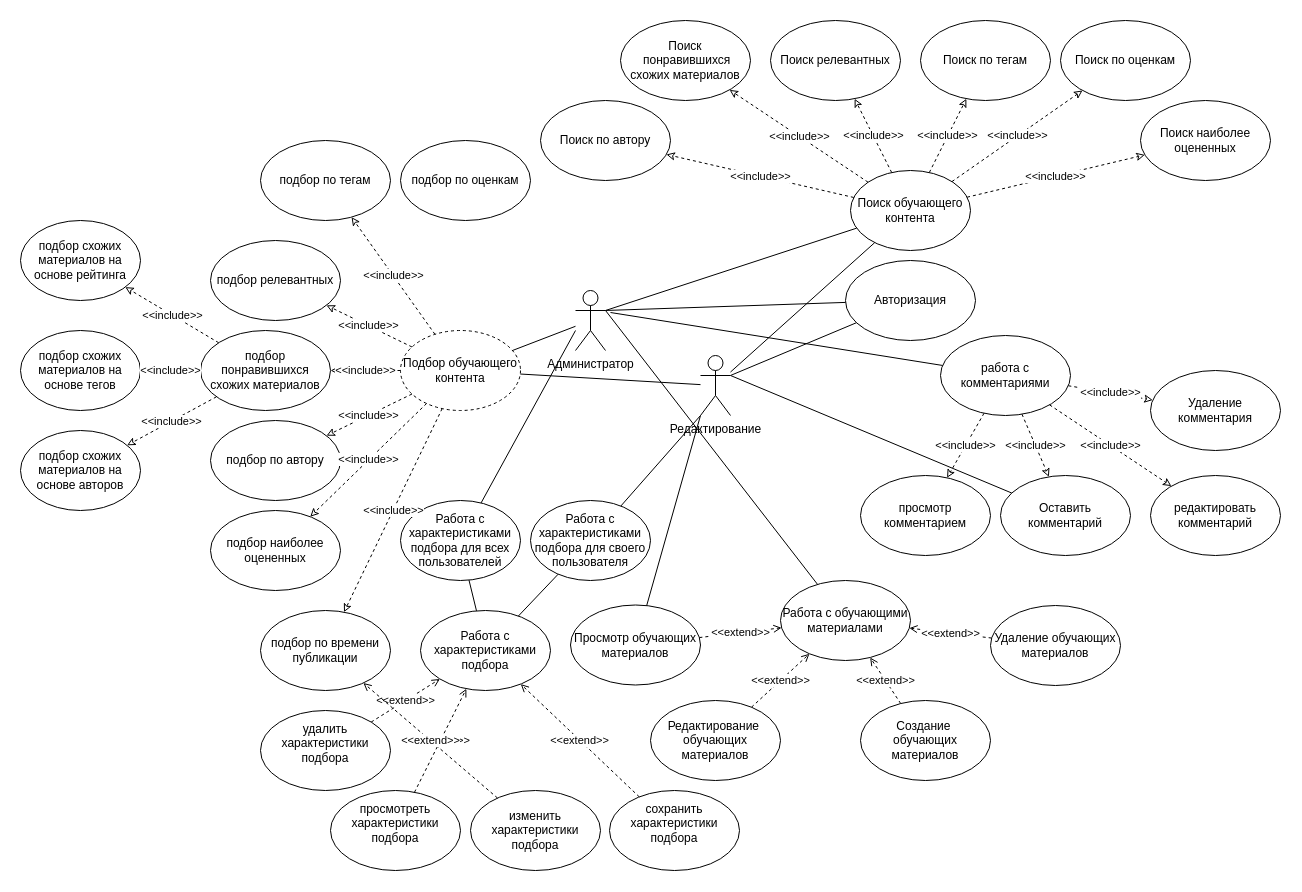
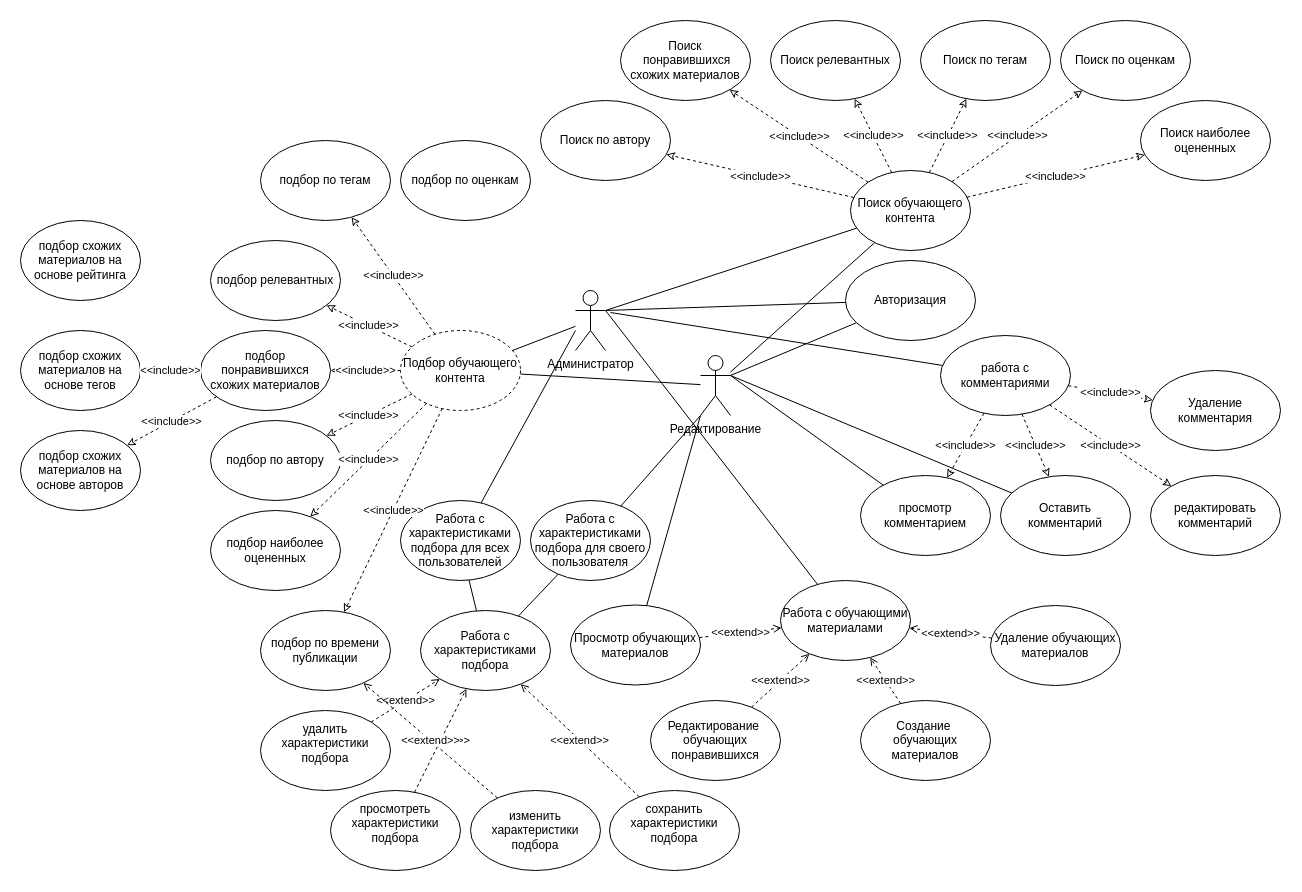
(175, 317) -> none
none -> (808, 431)
(716, 741) -> (716, 741)
